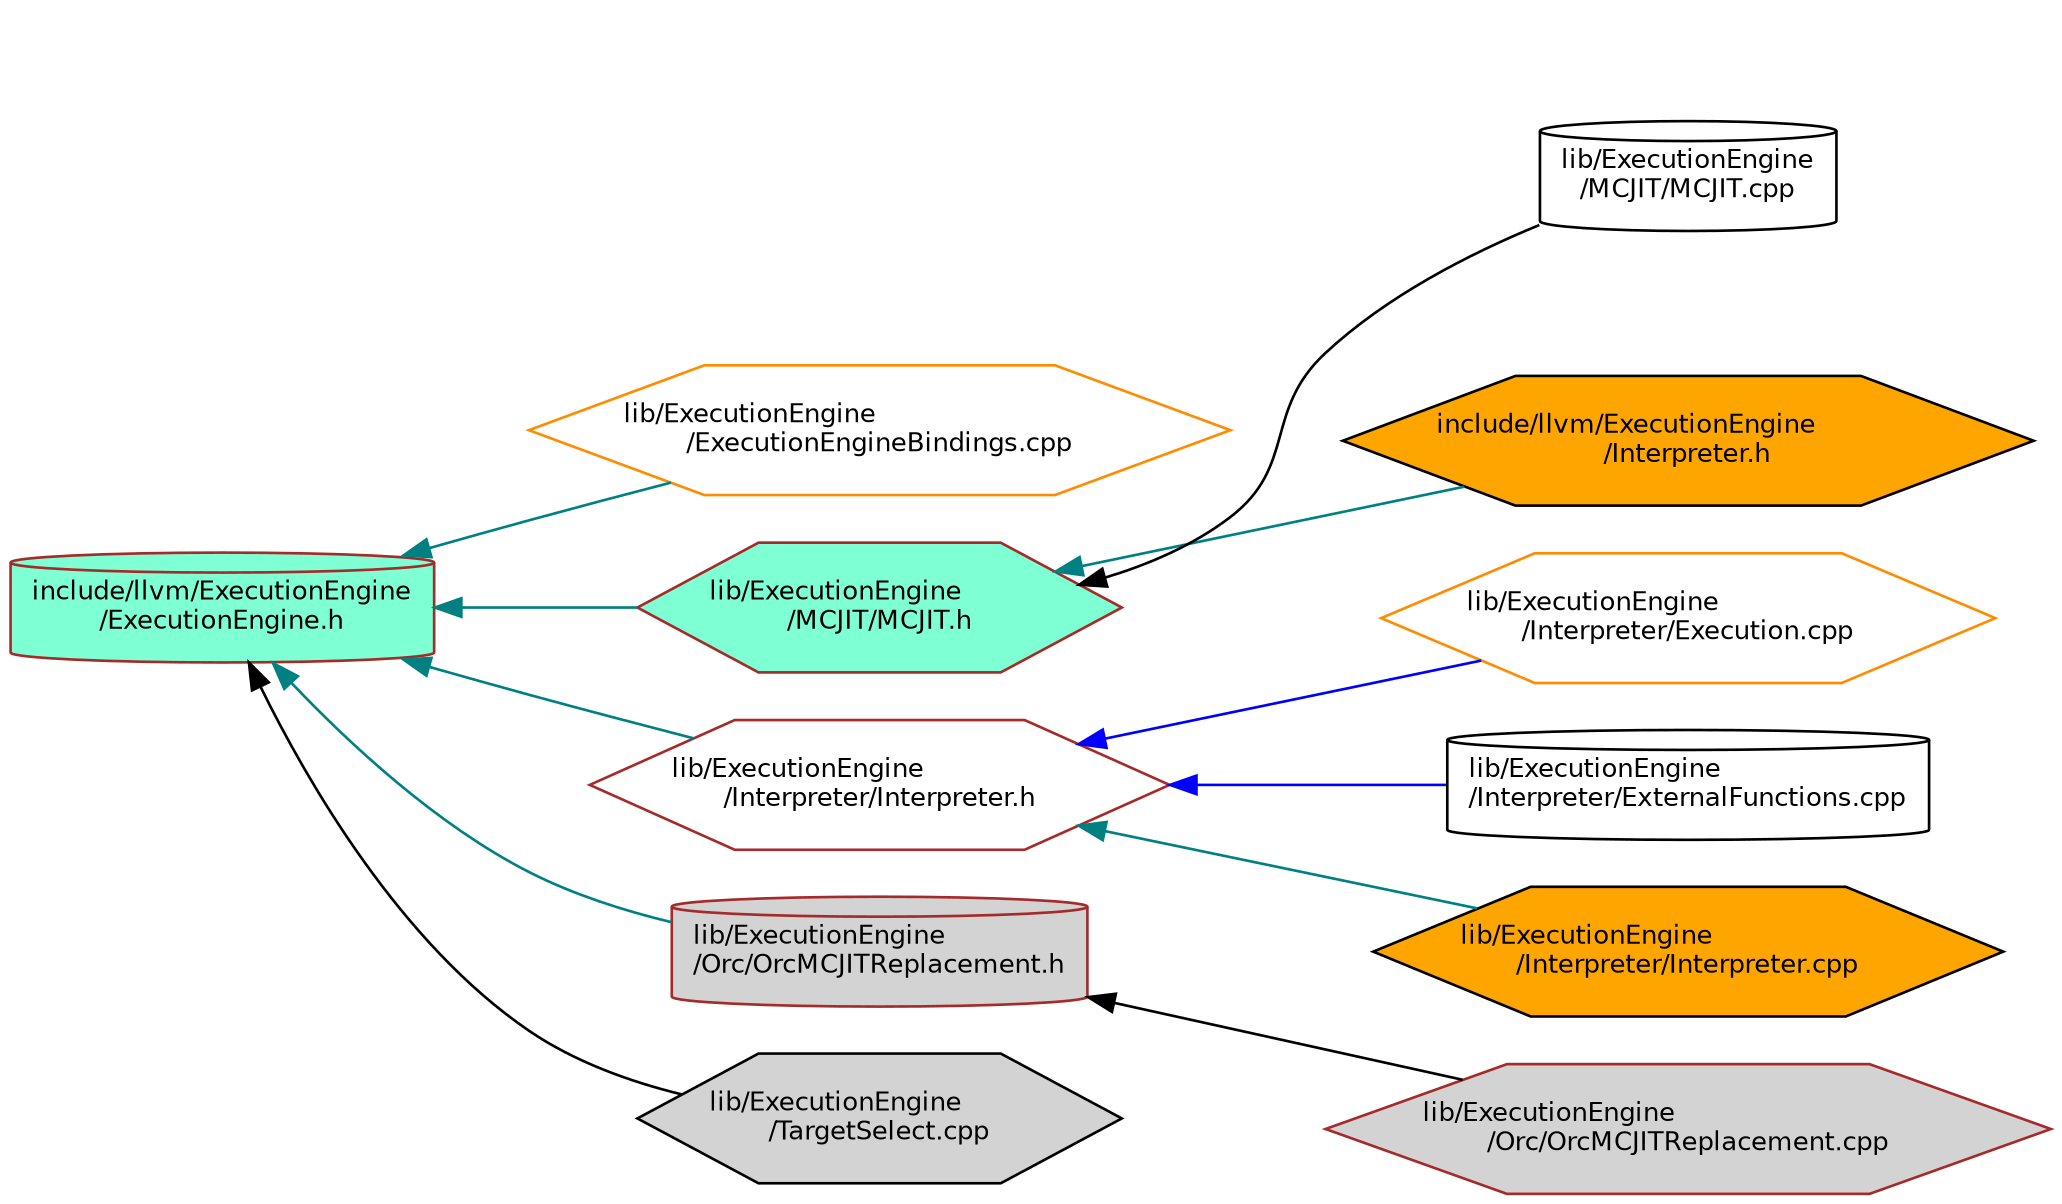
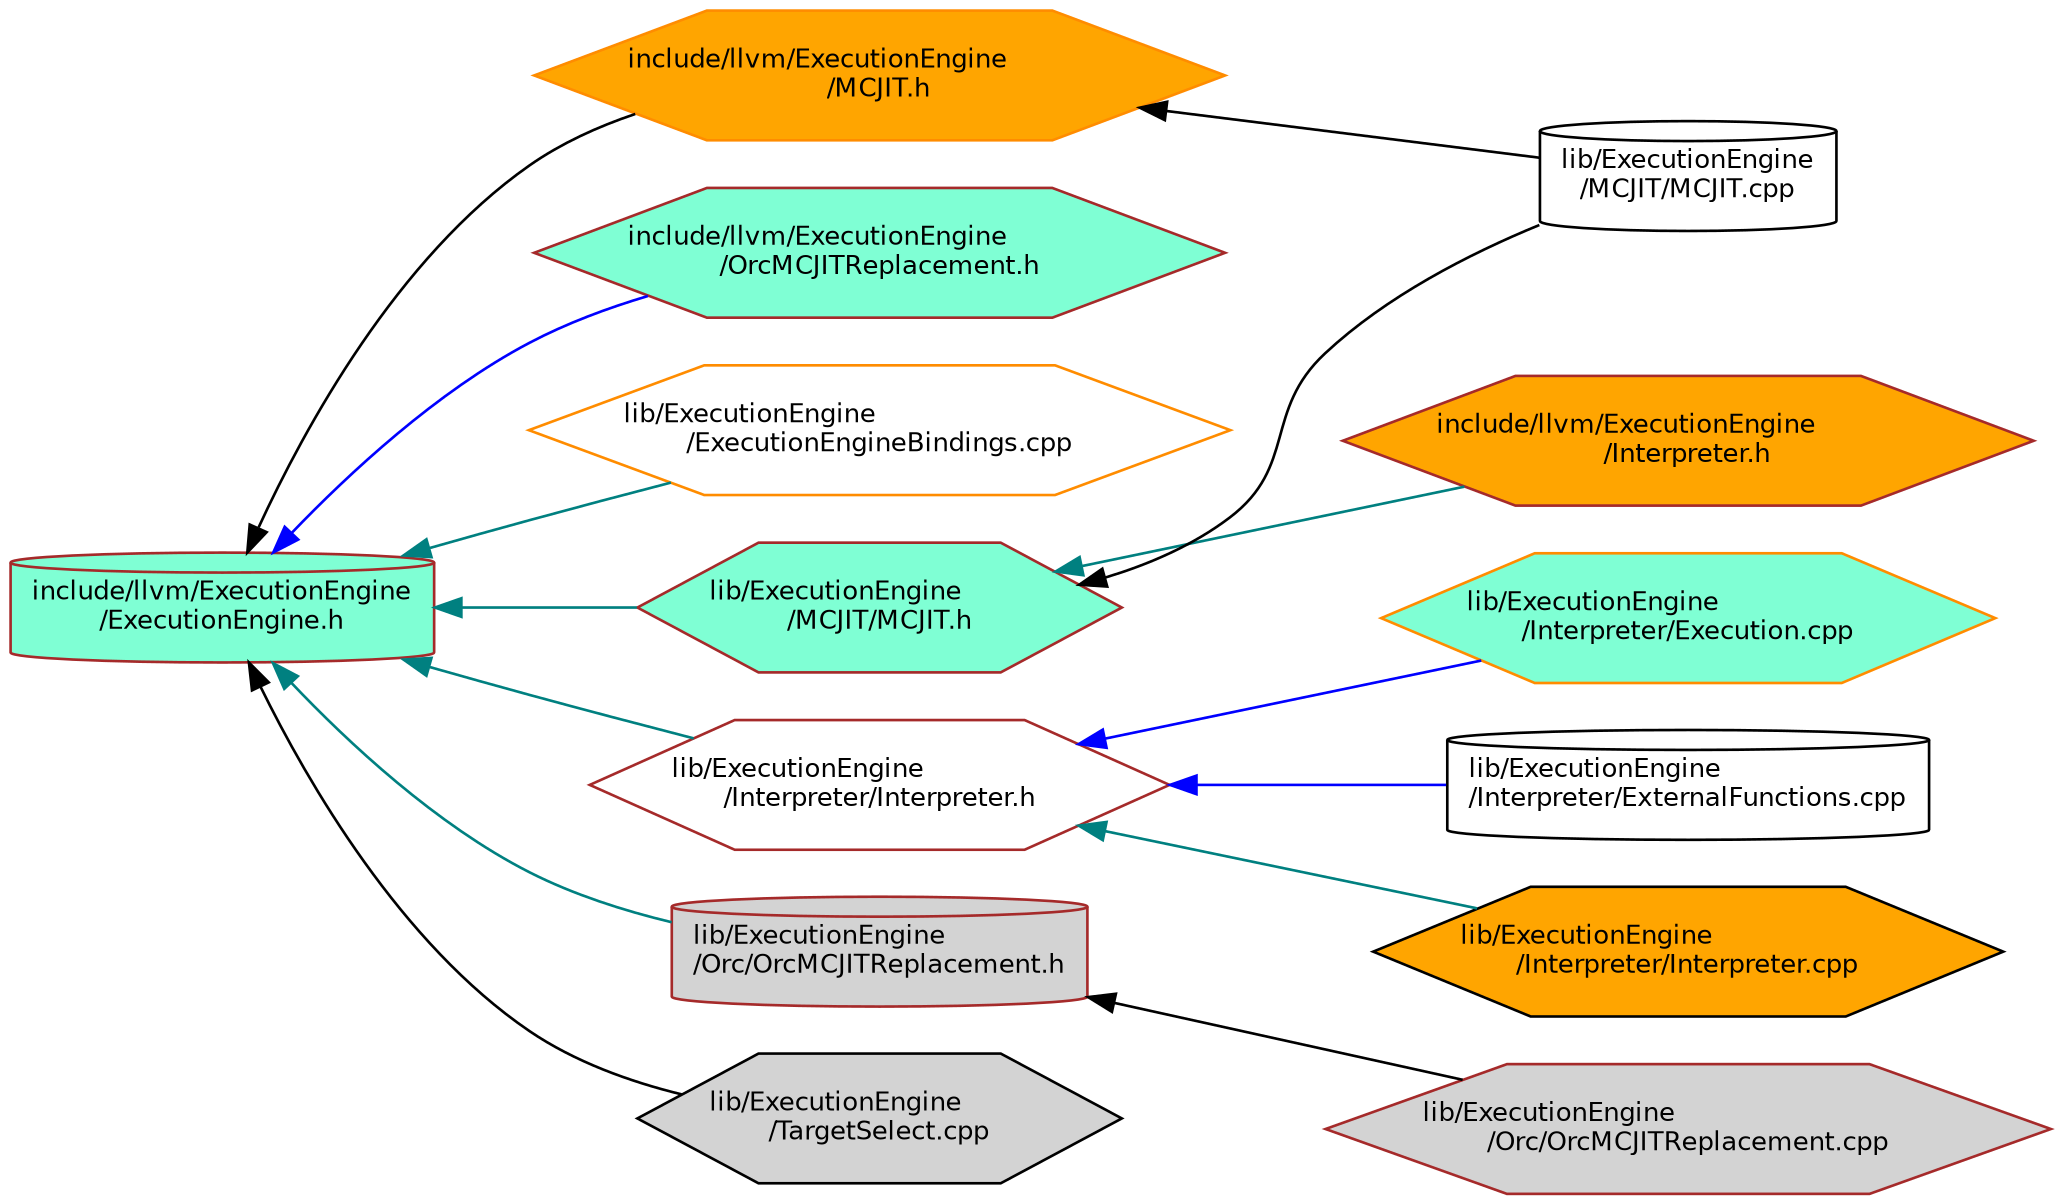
none -> (880, 75)
none -> (880, 253)
(1688, 441) -> (1688, 441)
(1688, 618) -> (1688, 618)
